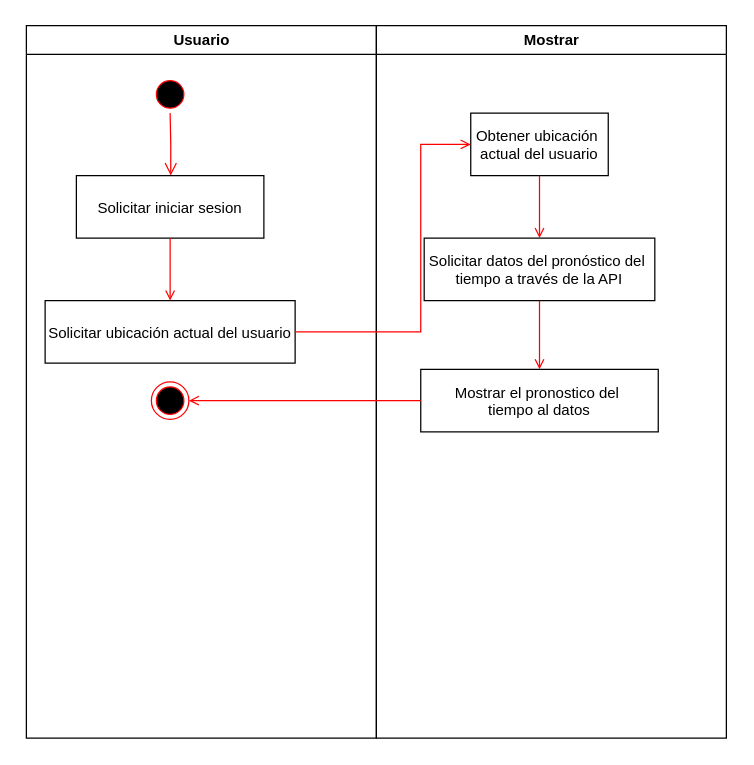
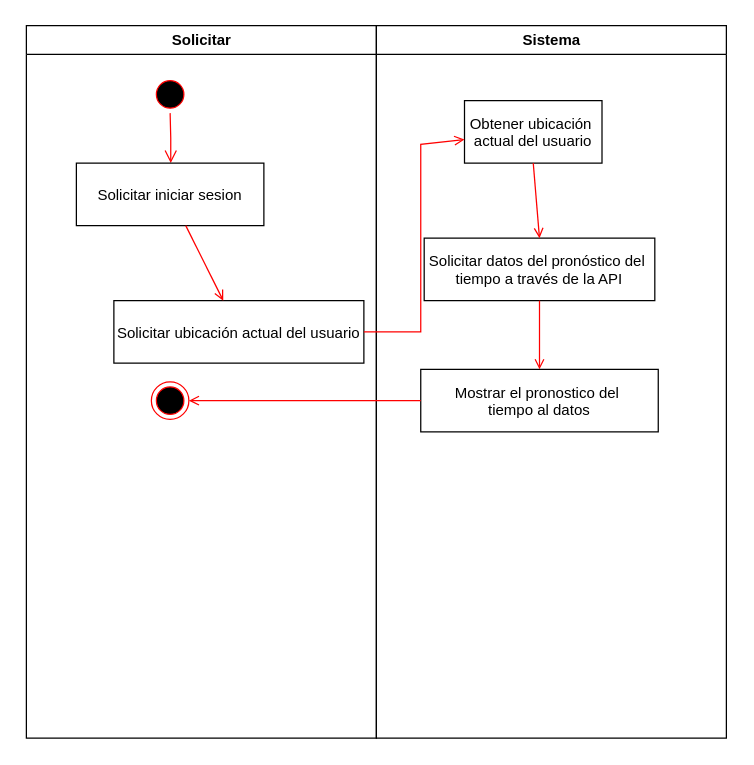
(202, 41) -> (202, 41)
(552, 41) -> (552, 41)
(539, 144) -> (533, 132)
(170, 207) -> (170, 194)
(170, 332) -> (239, 332)
